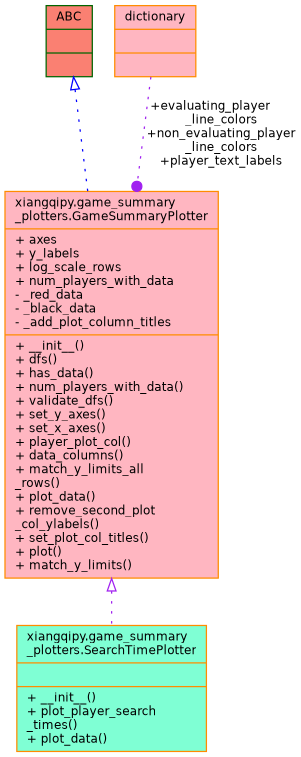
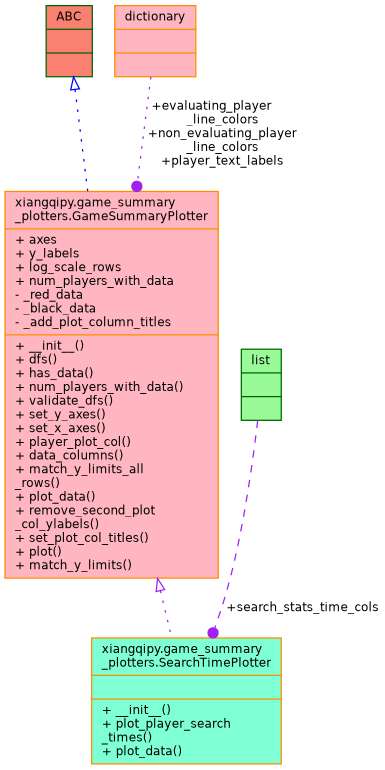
none -> (261, 385)
